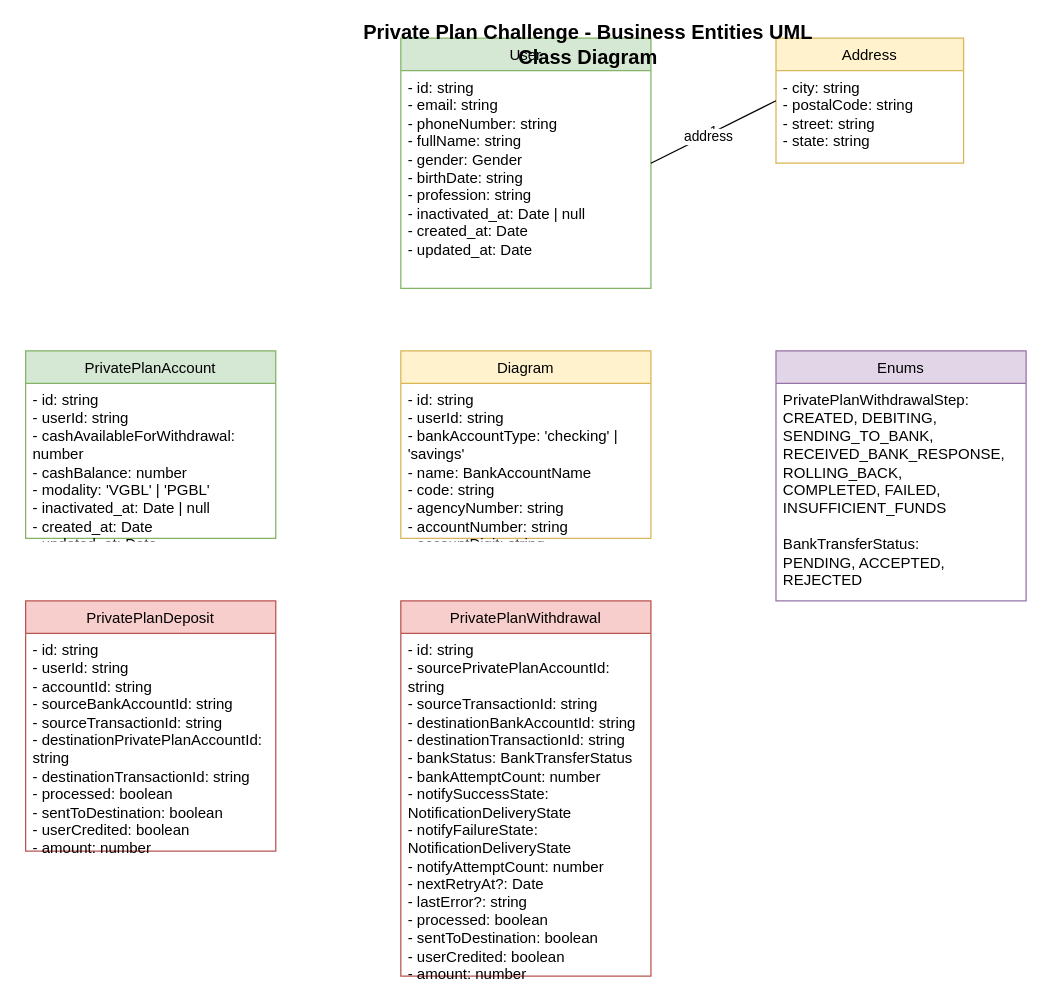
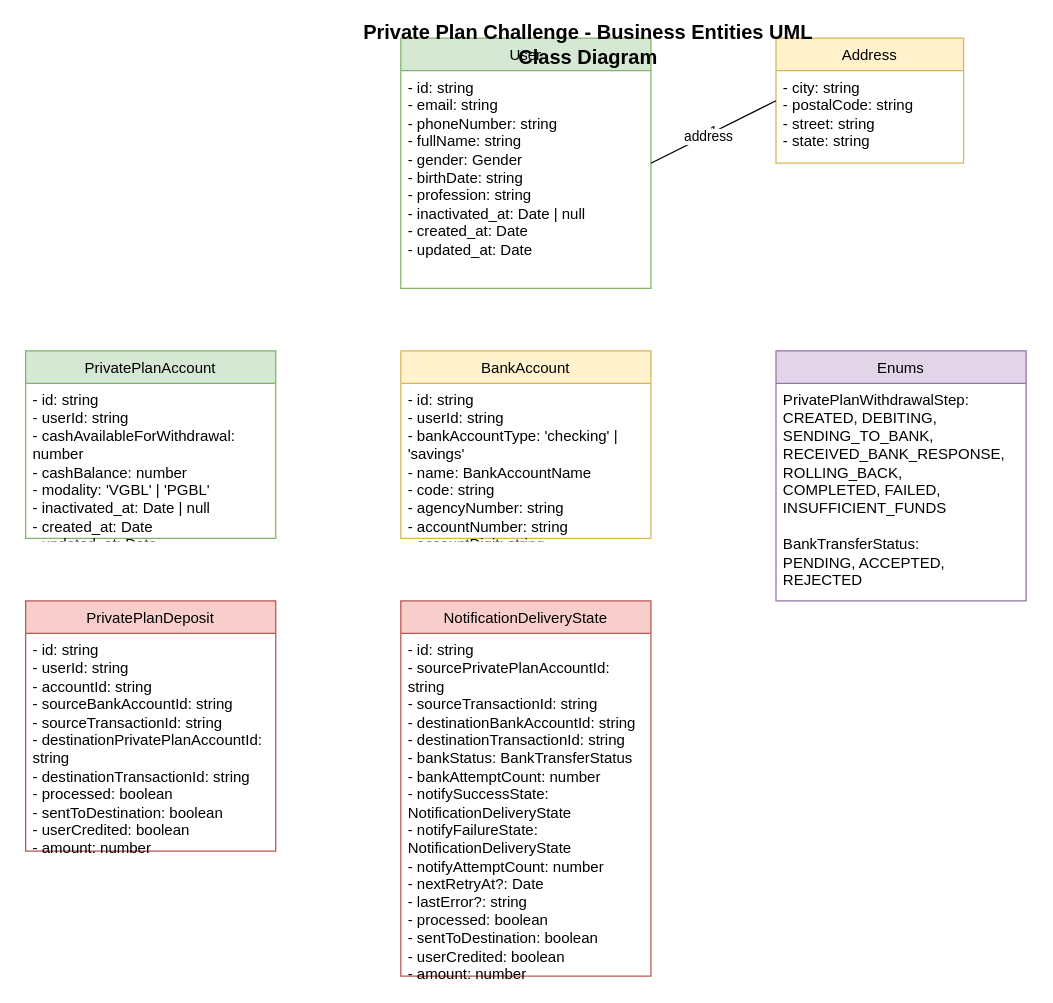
(526, 368) -> (526, 368)
(526, 618) -> (526, 618)
